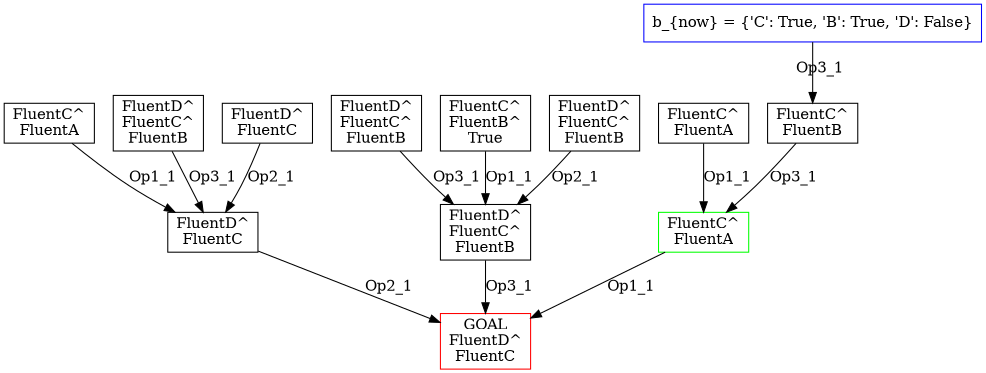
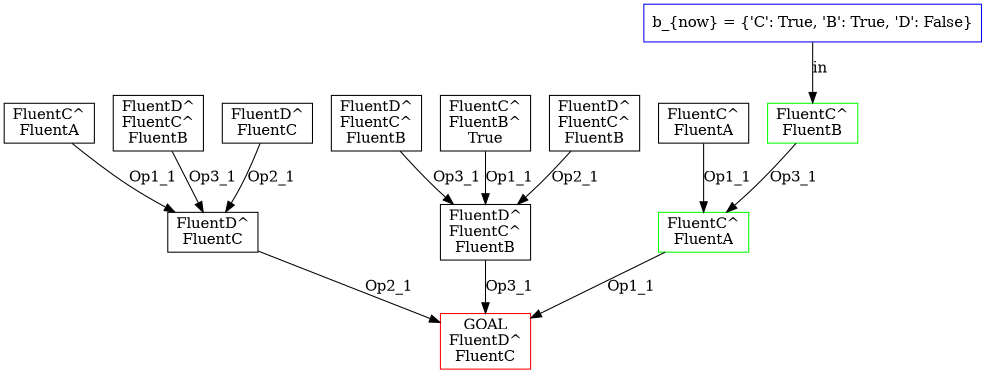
(820, 69) -> (820, 69)
(813, 123) -> (813, 123)
